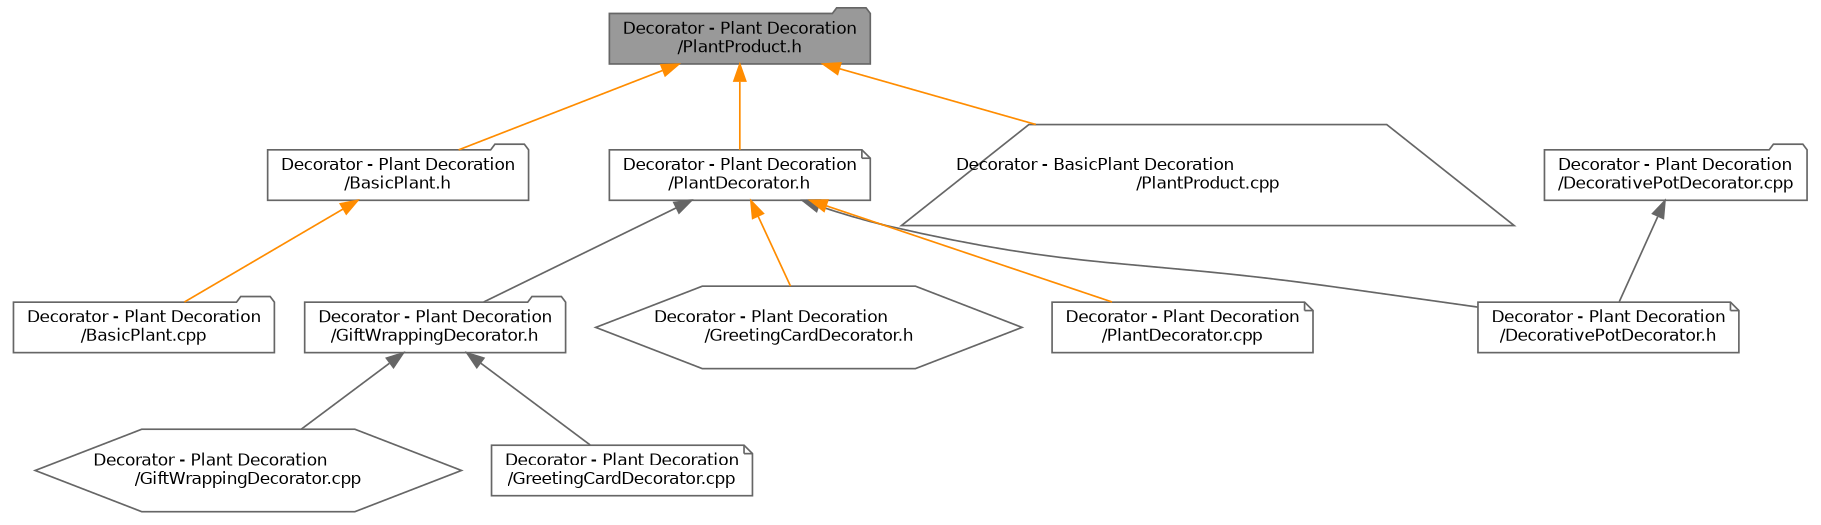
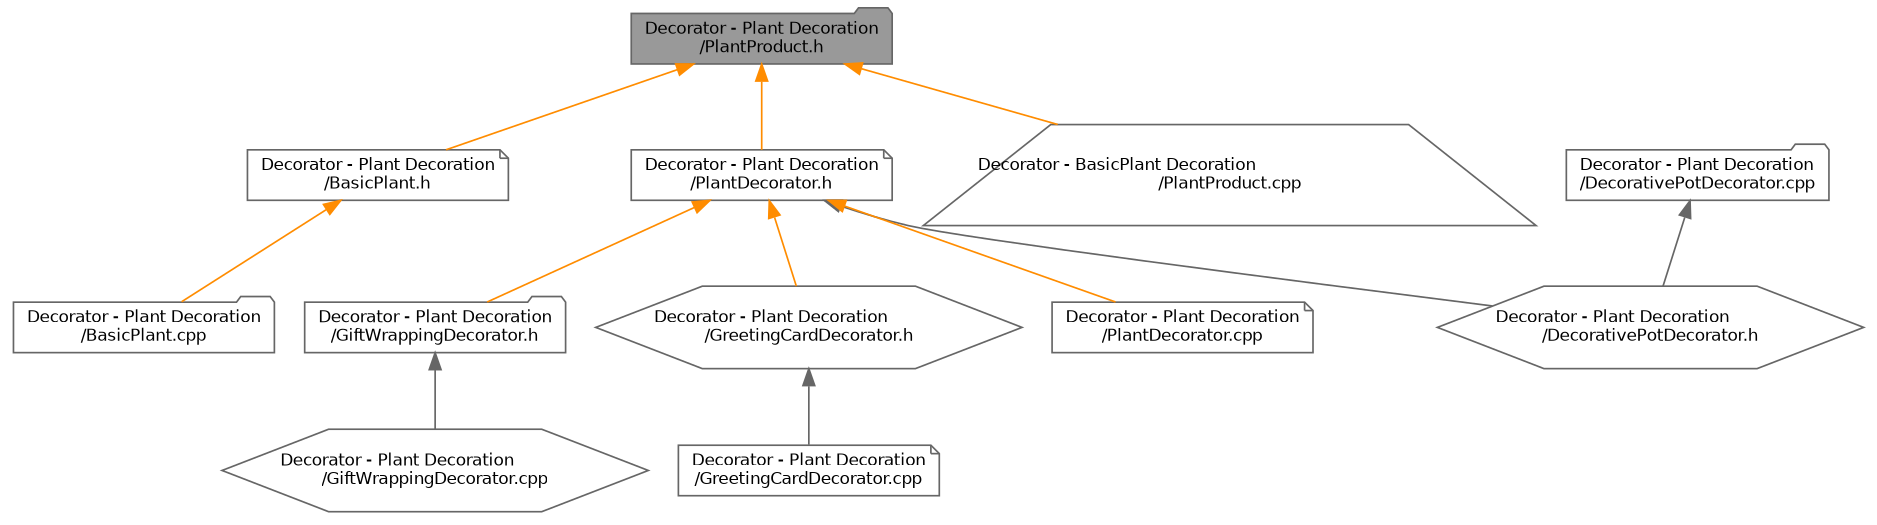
(398, 175) -> (378, 175)
(580, 255) -> (591, 255)
(1608, 327) -> (1651, 327)
(535, 404) -> (809, 415)
